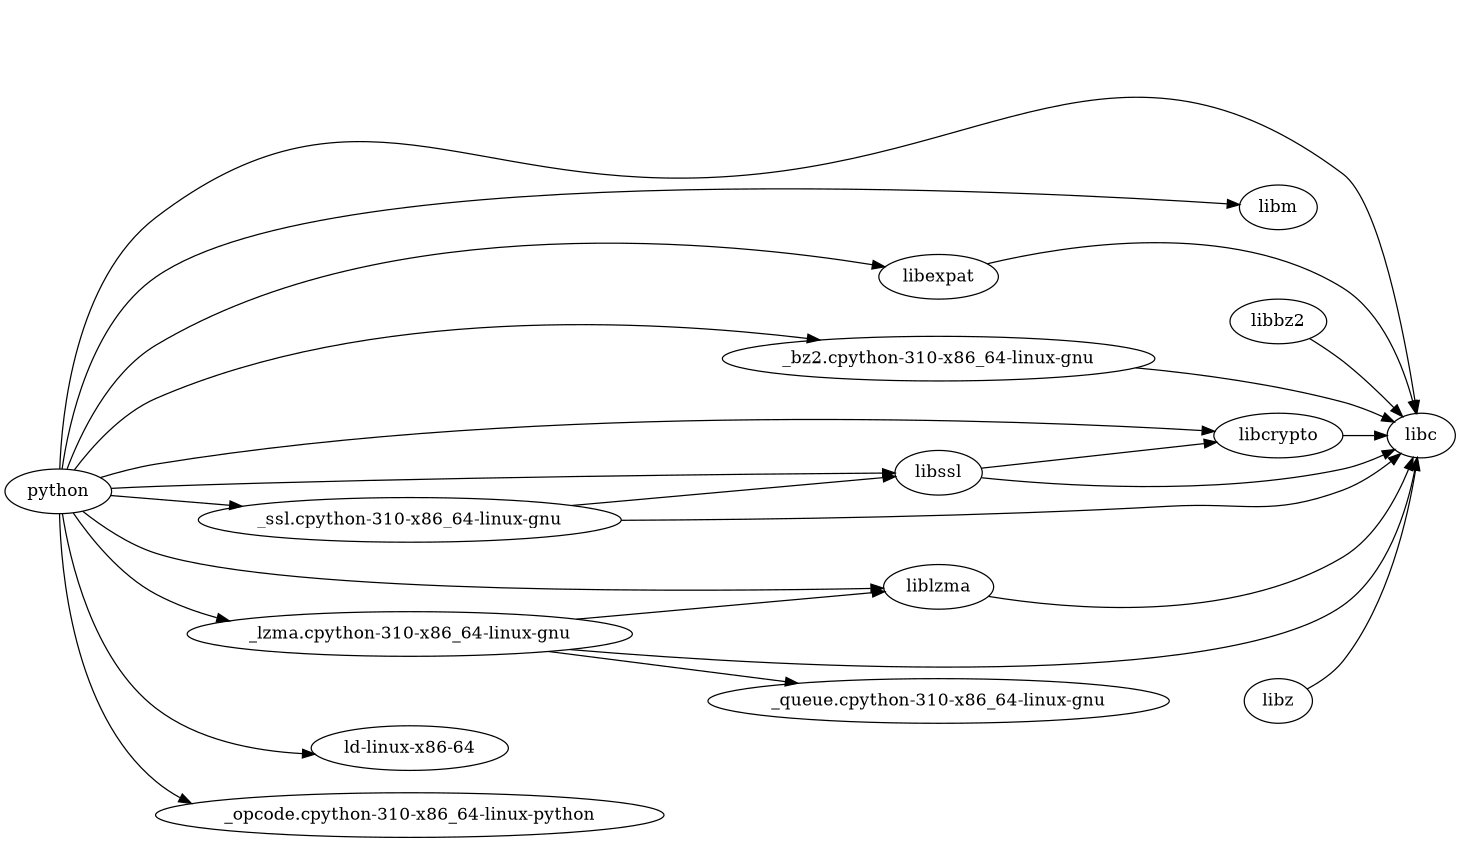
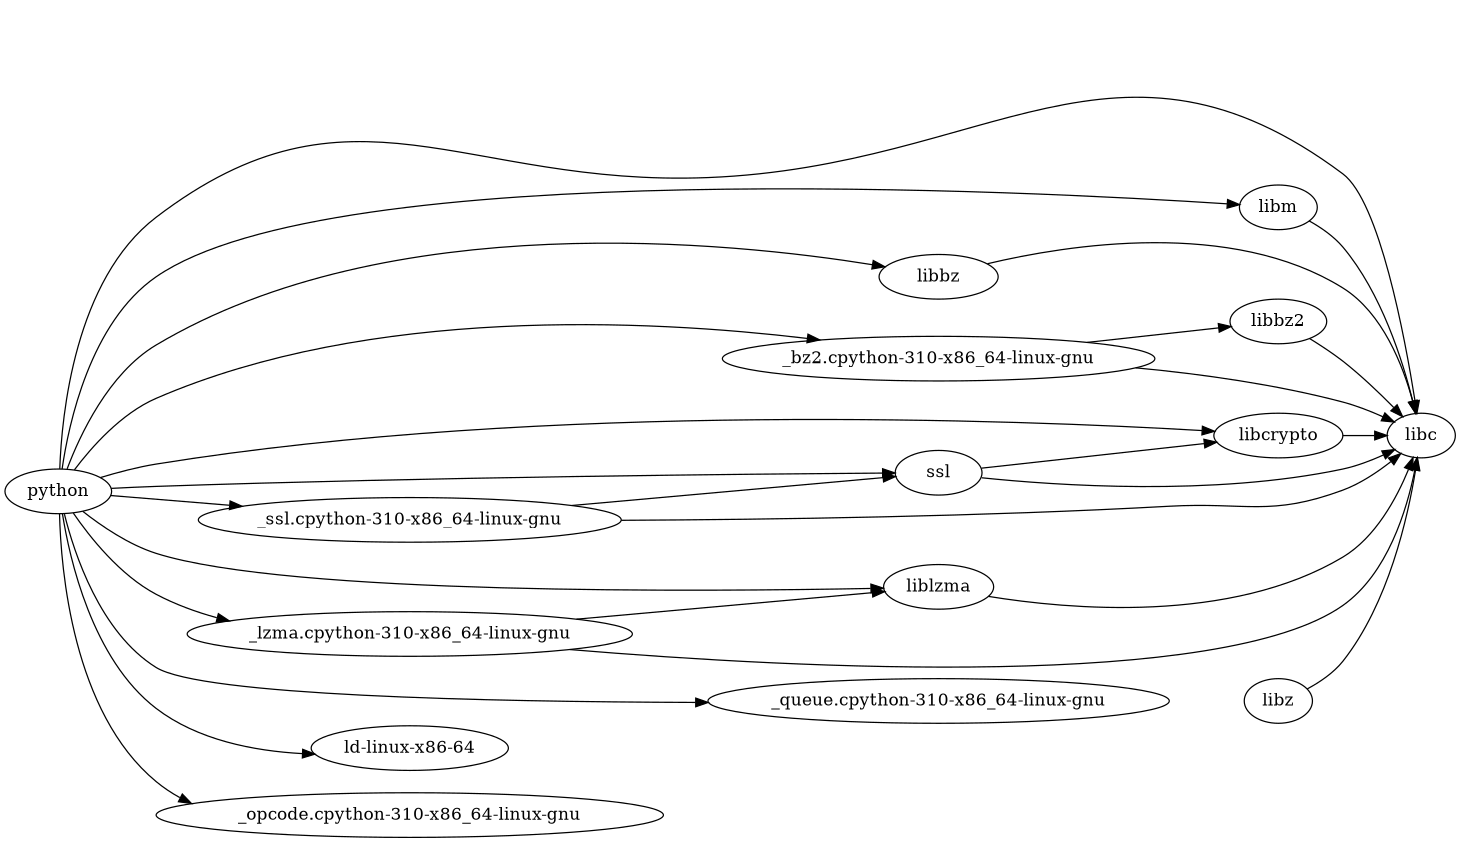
(939, 277) -> (939, 277)
none -> (1377, 301)
none -> (1153, 335)
(939, 473) -> (939, 473)
(667, 667) -> (333, 693)
(410, 815) -> (410, 815)
